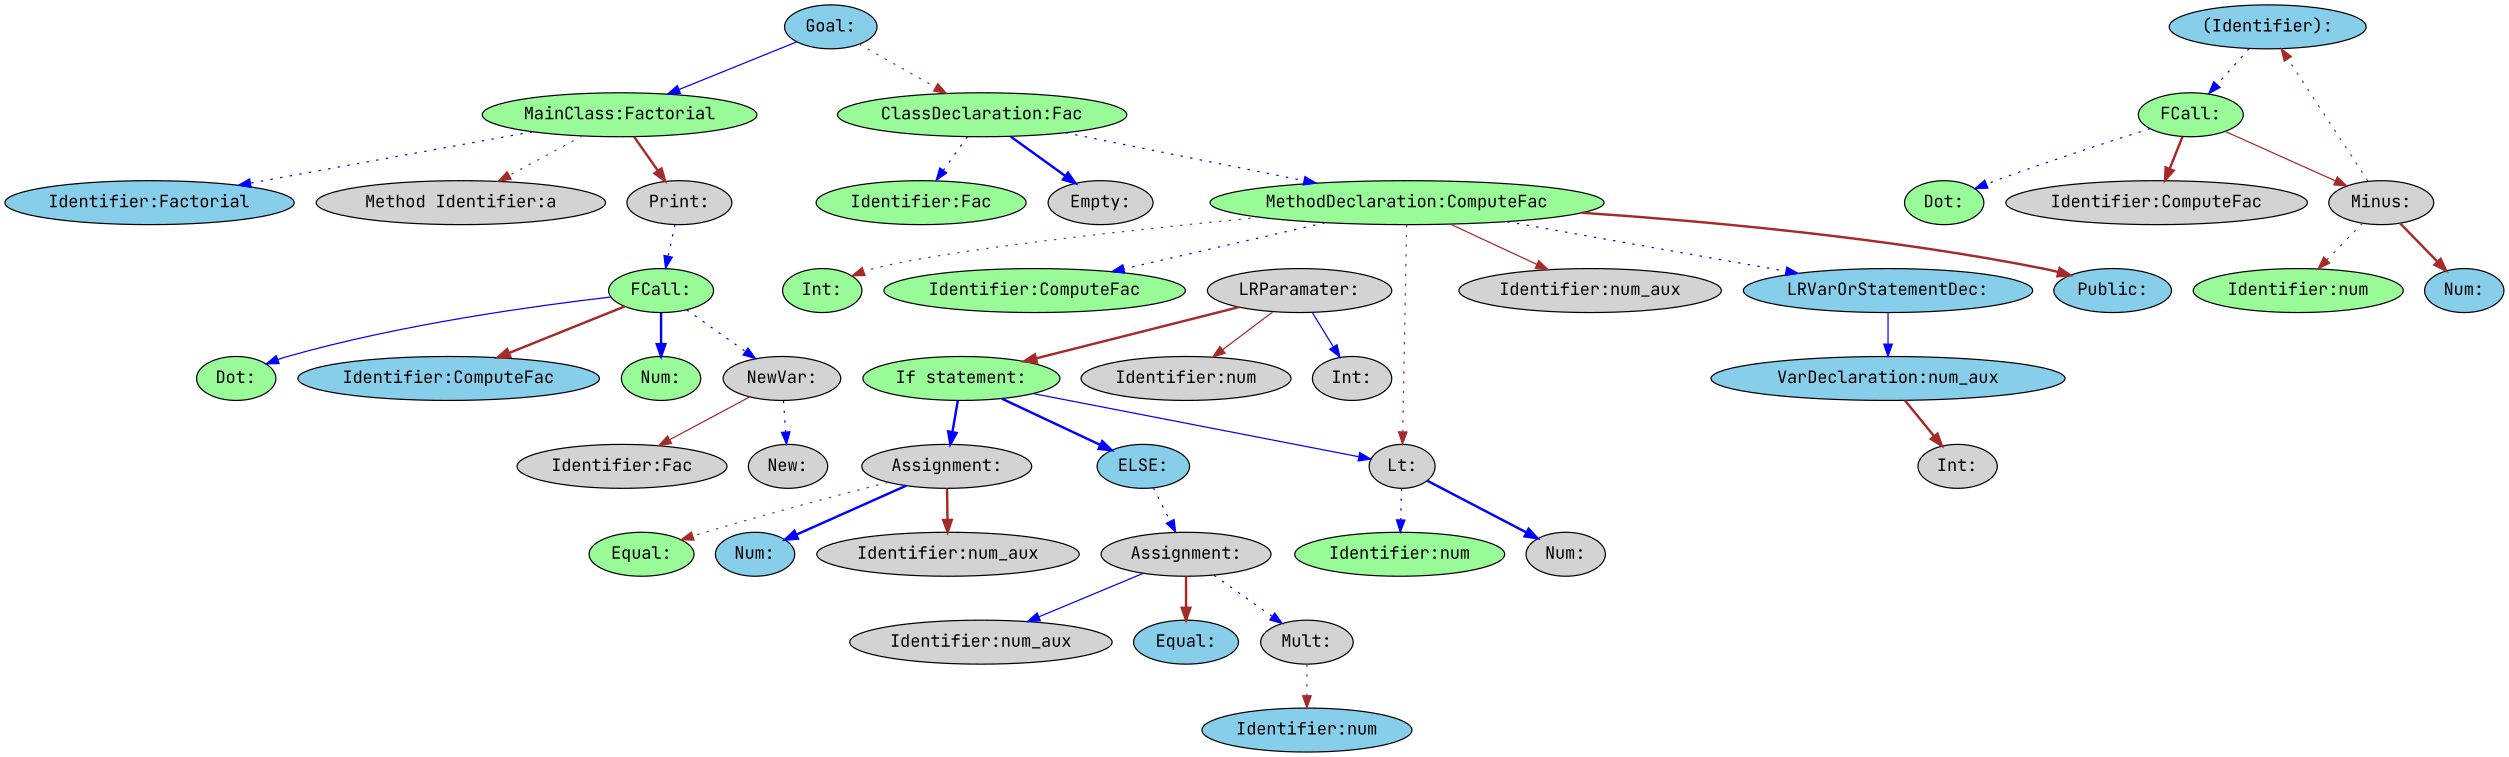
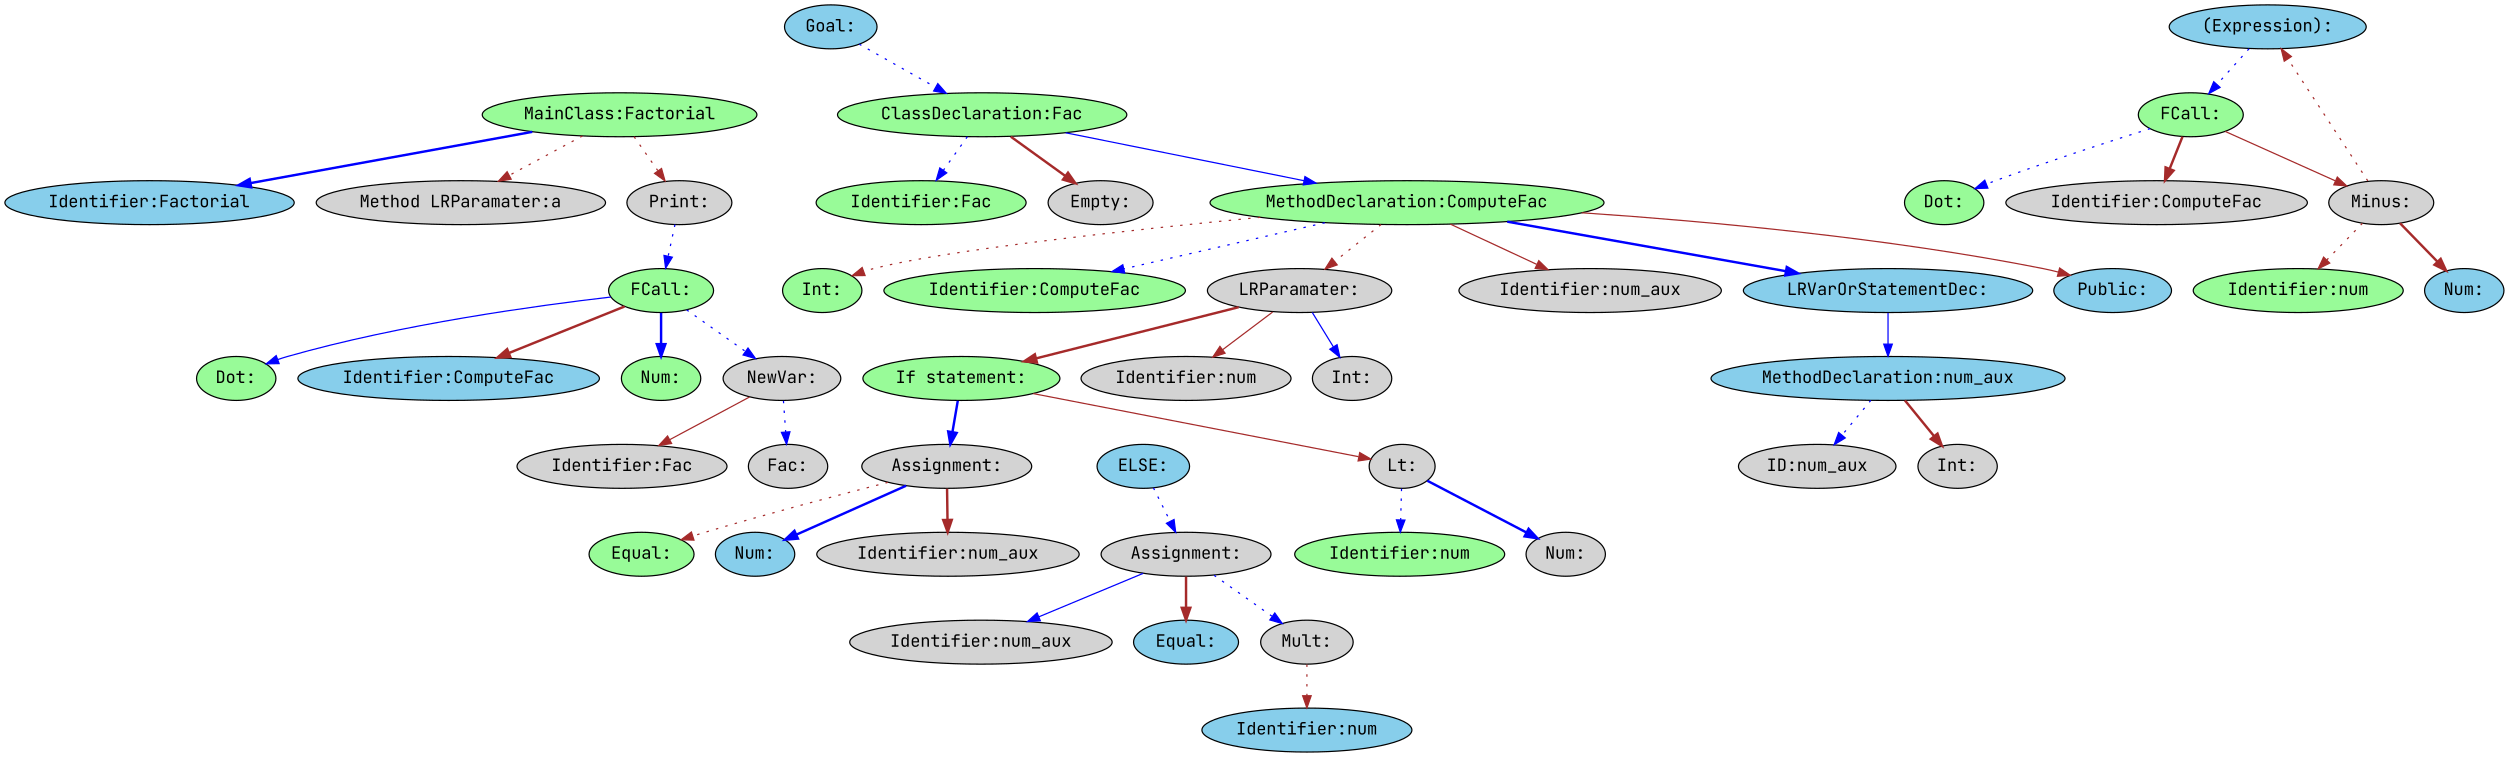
(2268, 27) -> (2268, 27)
(738, 66) -> none
(897, 66) -> (897, 66)
(646, 154) -> (646, 154)
(1038, 156) -> (1038, 156)
(391, 157) -> (391, 157)
(1185, 157) -> (1185, 157)
(461, 203) -> (461, 203)
(1821, 235) -> (1821, 235)
(1646, 246) -> (1646, 246)
(1405, 328) -> (1358, 243)
(1888, 378) -> (1888, 378)
(1051, 422) -> none
(1196, 425) -> (1196, 425)
(788, 466) -> (788, 466)
none -> (1817, 466)
